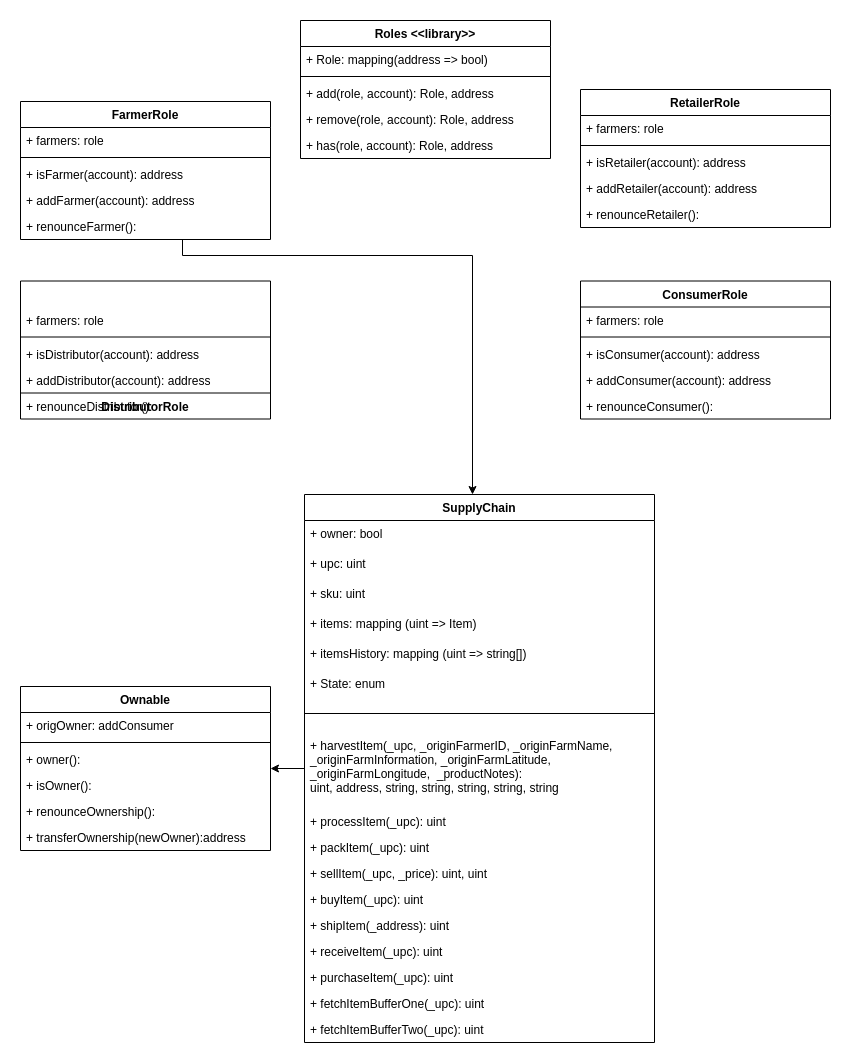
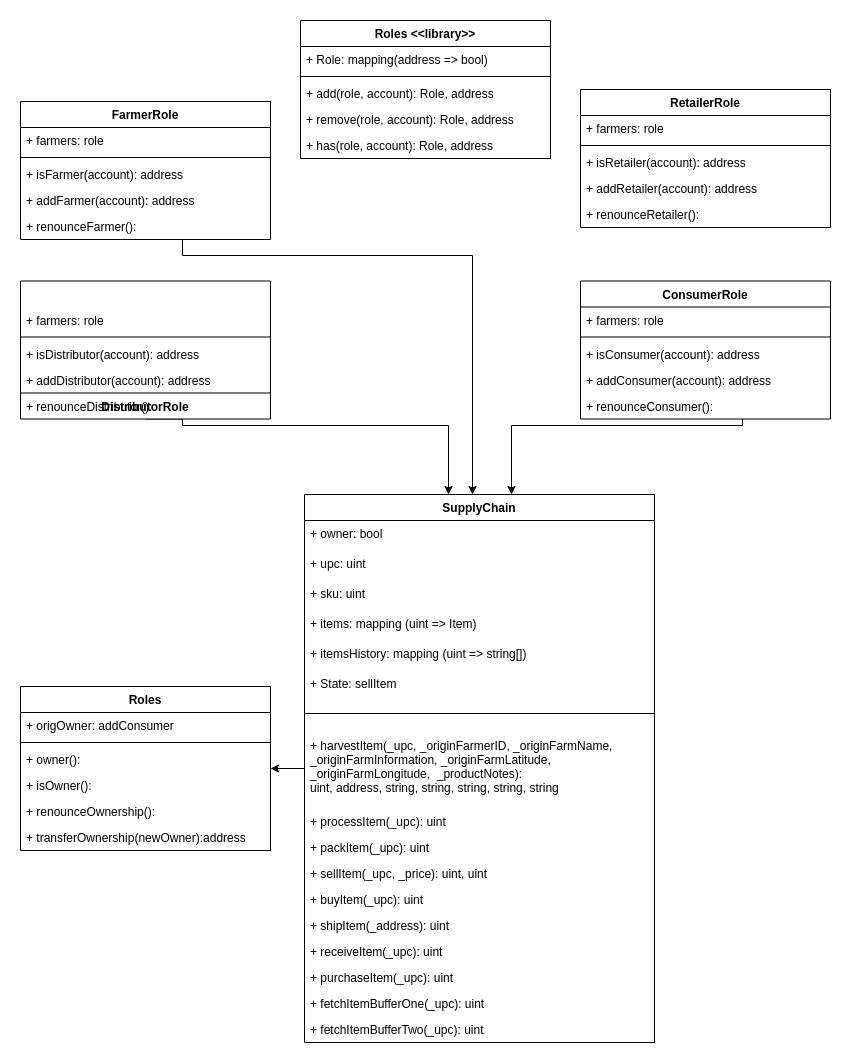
none -> (345, 426)
none -> (599, 426)
(349, 684) -> (359, 684)
(145, 700) -> (145, 700)
